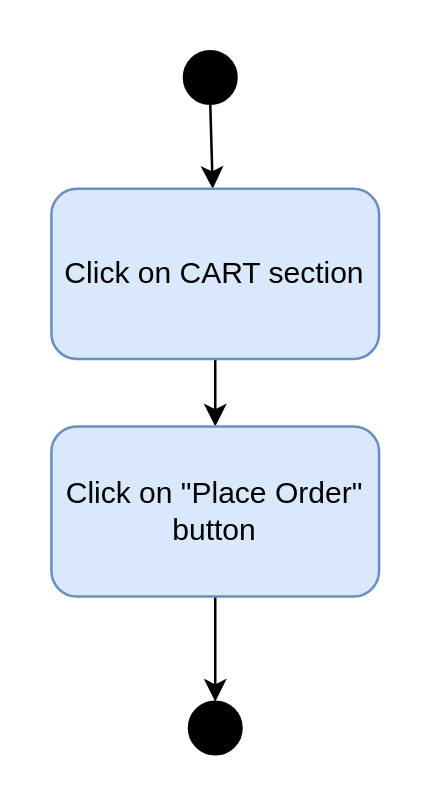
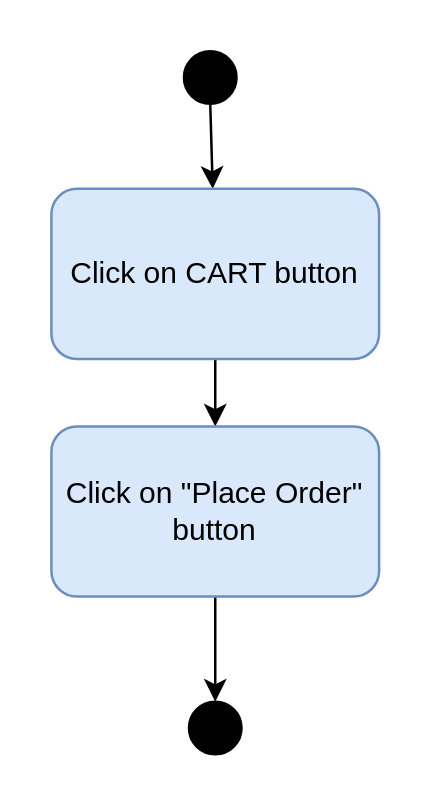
(215, 274) -> (215, 274)
